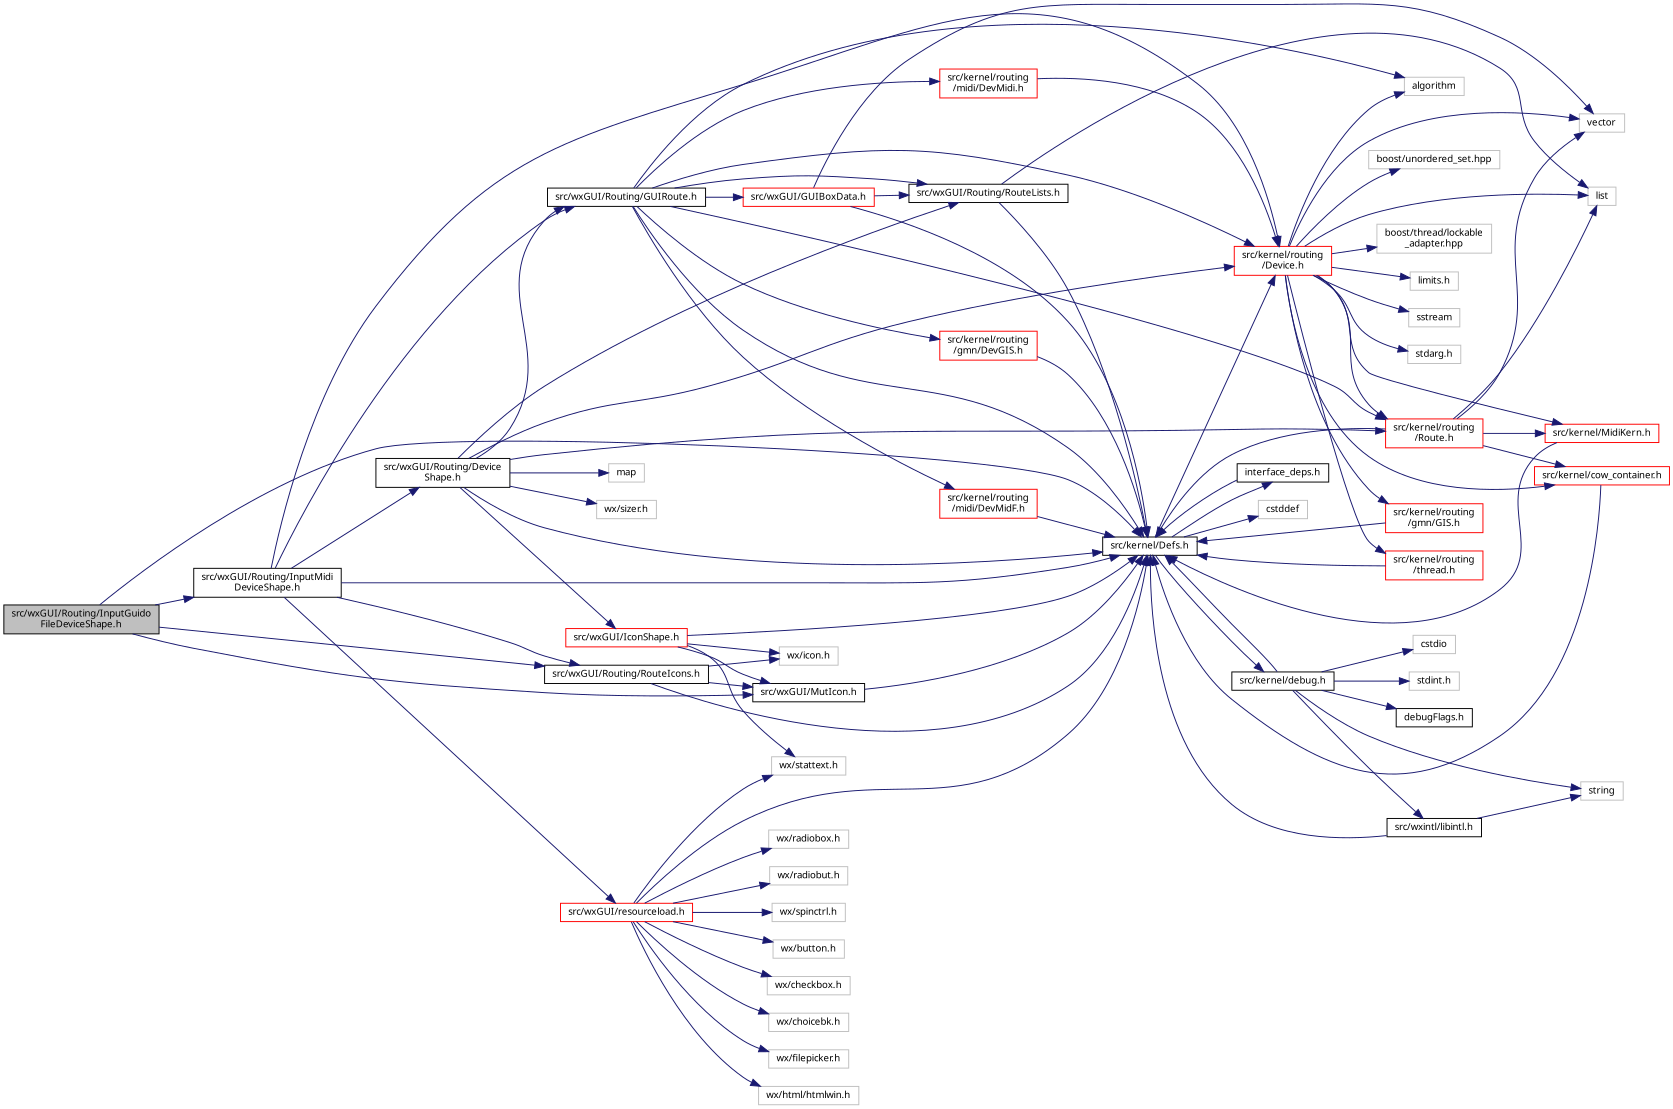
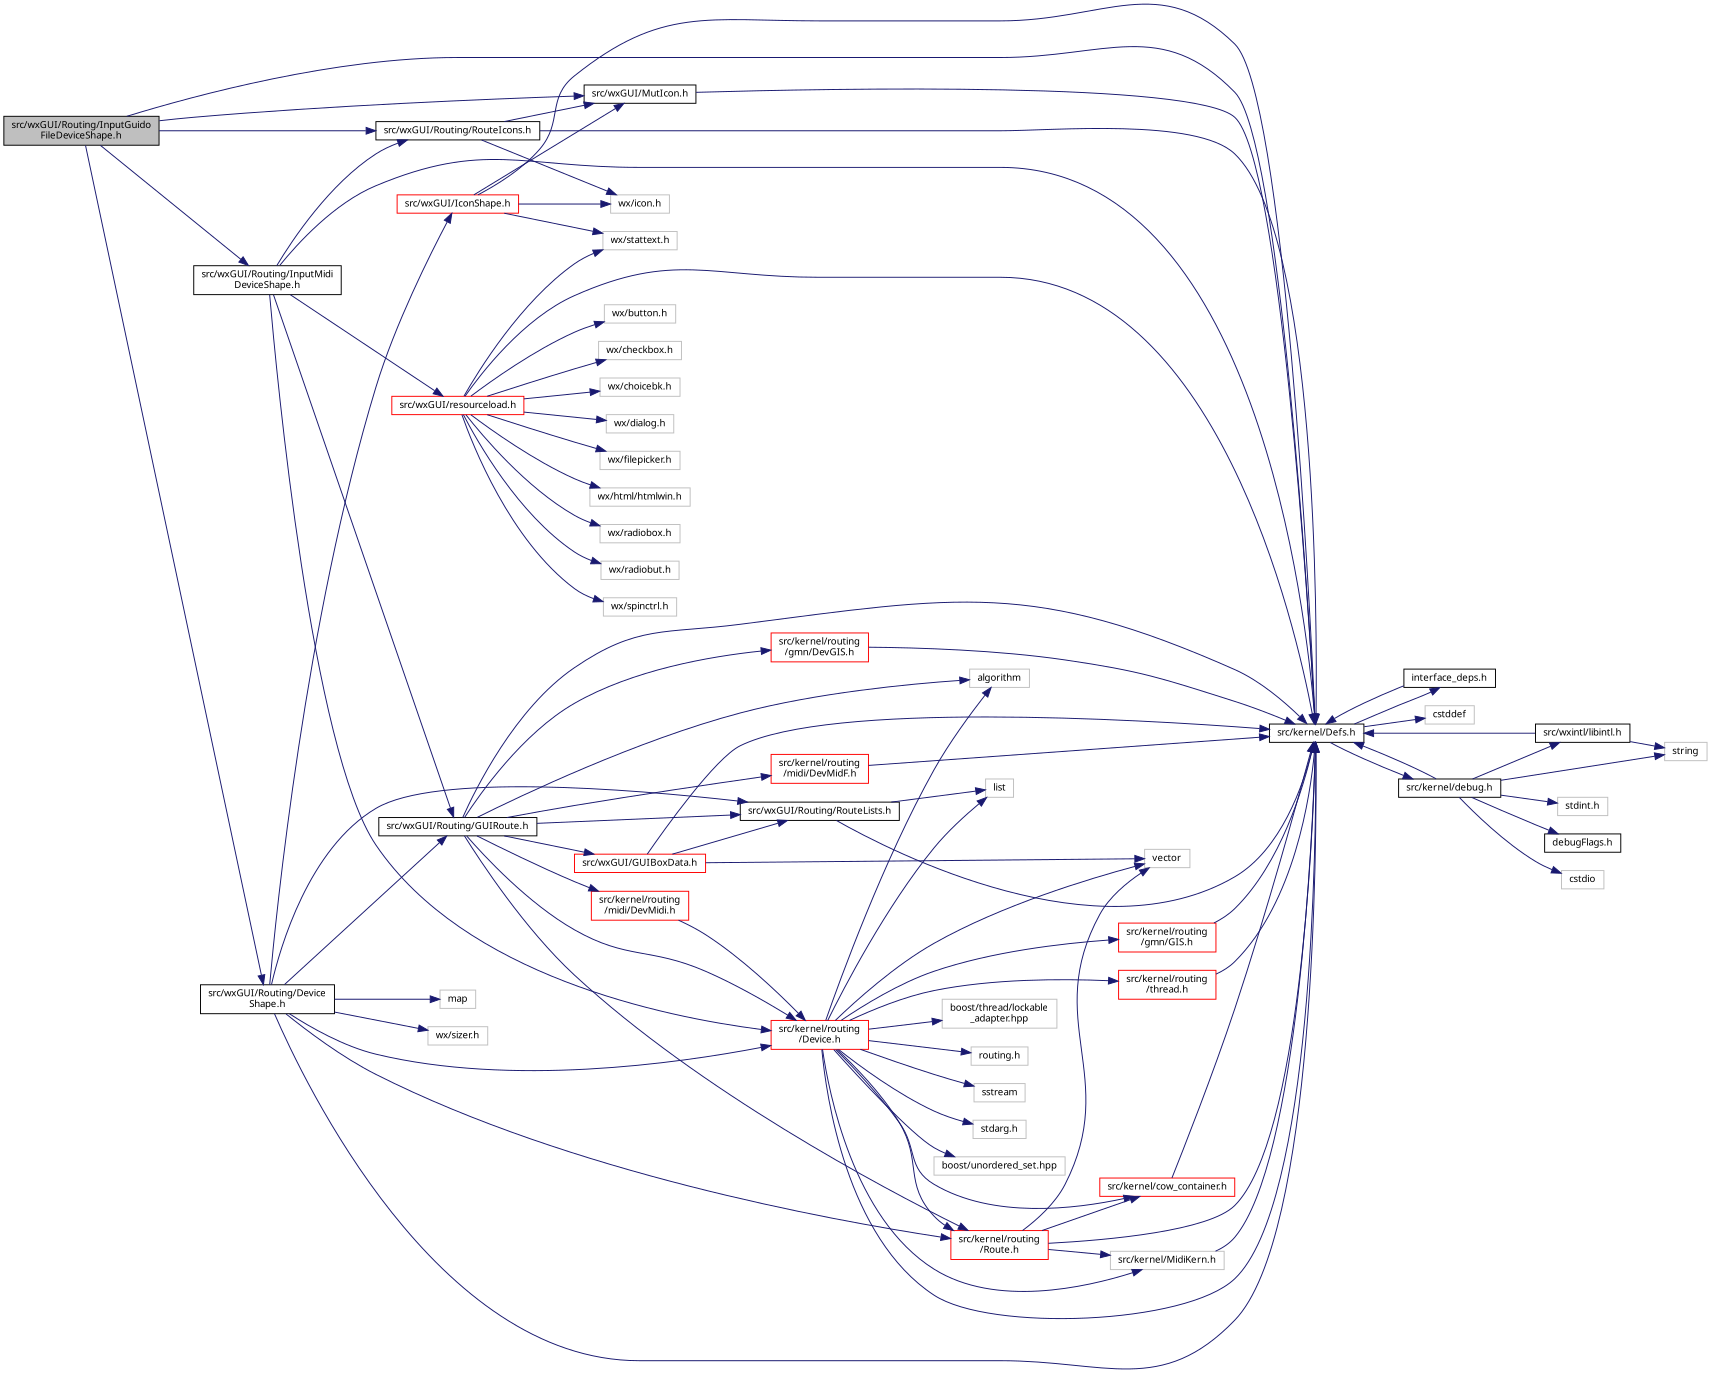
(1434, 281) -> (1000, 1056)
(1533, 324) -> none
(1213, 411) -> (1214, 1292)
none -> (640, 424)
(1602, 433) -> (1167, 1260)
(351, 530) -> (173, 560)
